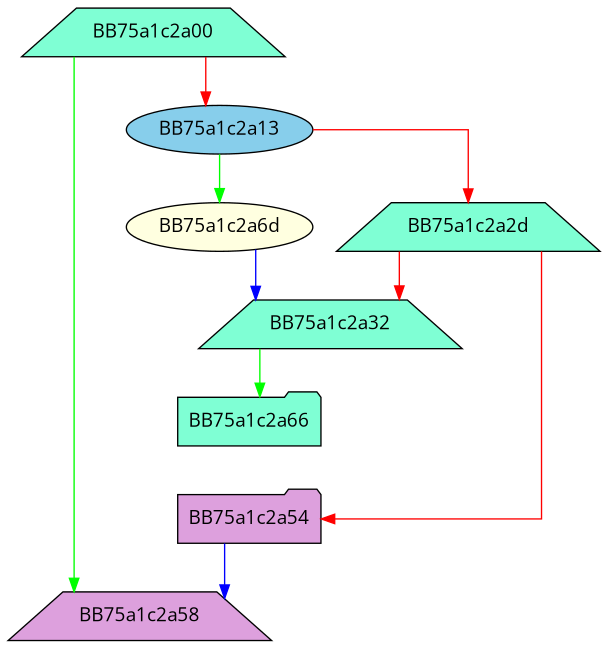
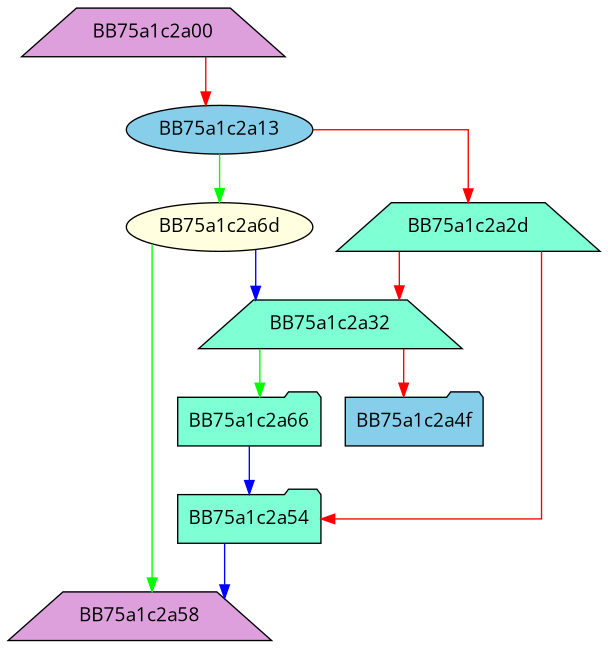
(153, 32) -> (153, 32)
(74, 318) -> (152, 411)
none -> (414, 422)
none -> (249, 463)
(249, 519) -> (249, 519)
